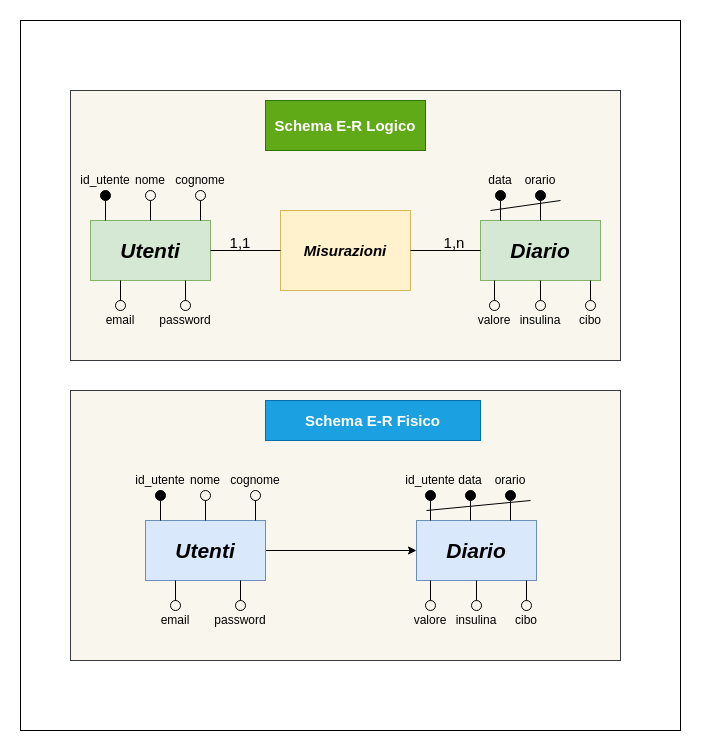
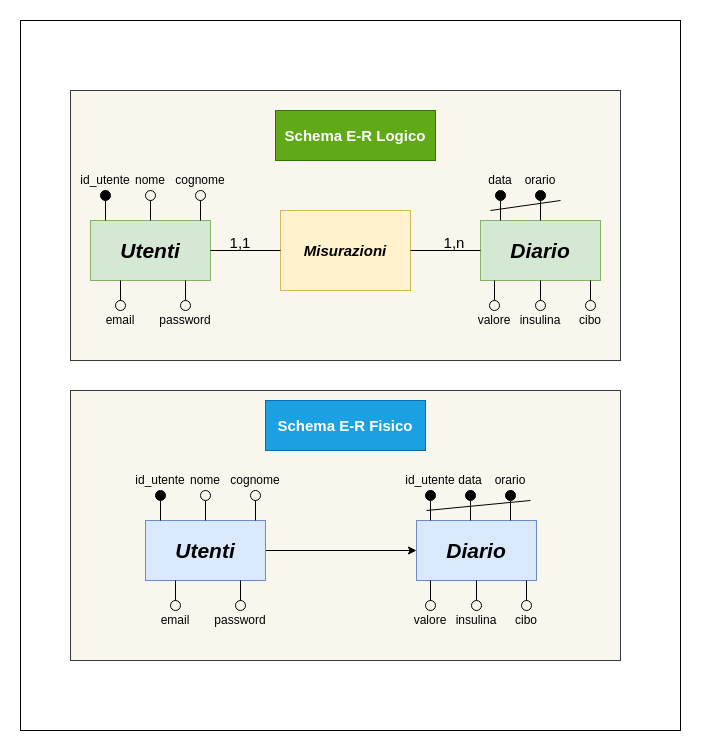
(346, 126) -> (356, 136)
(373, 421) -> (346, 426)
